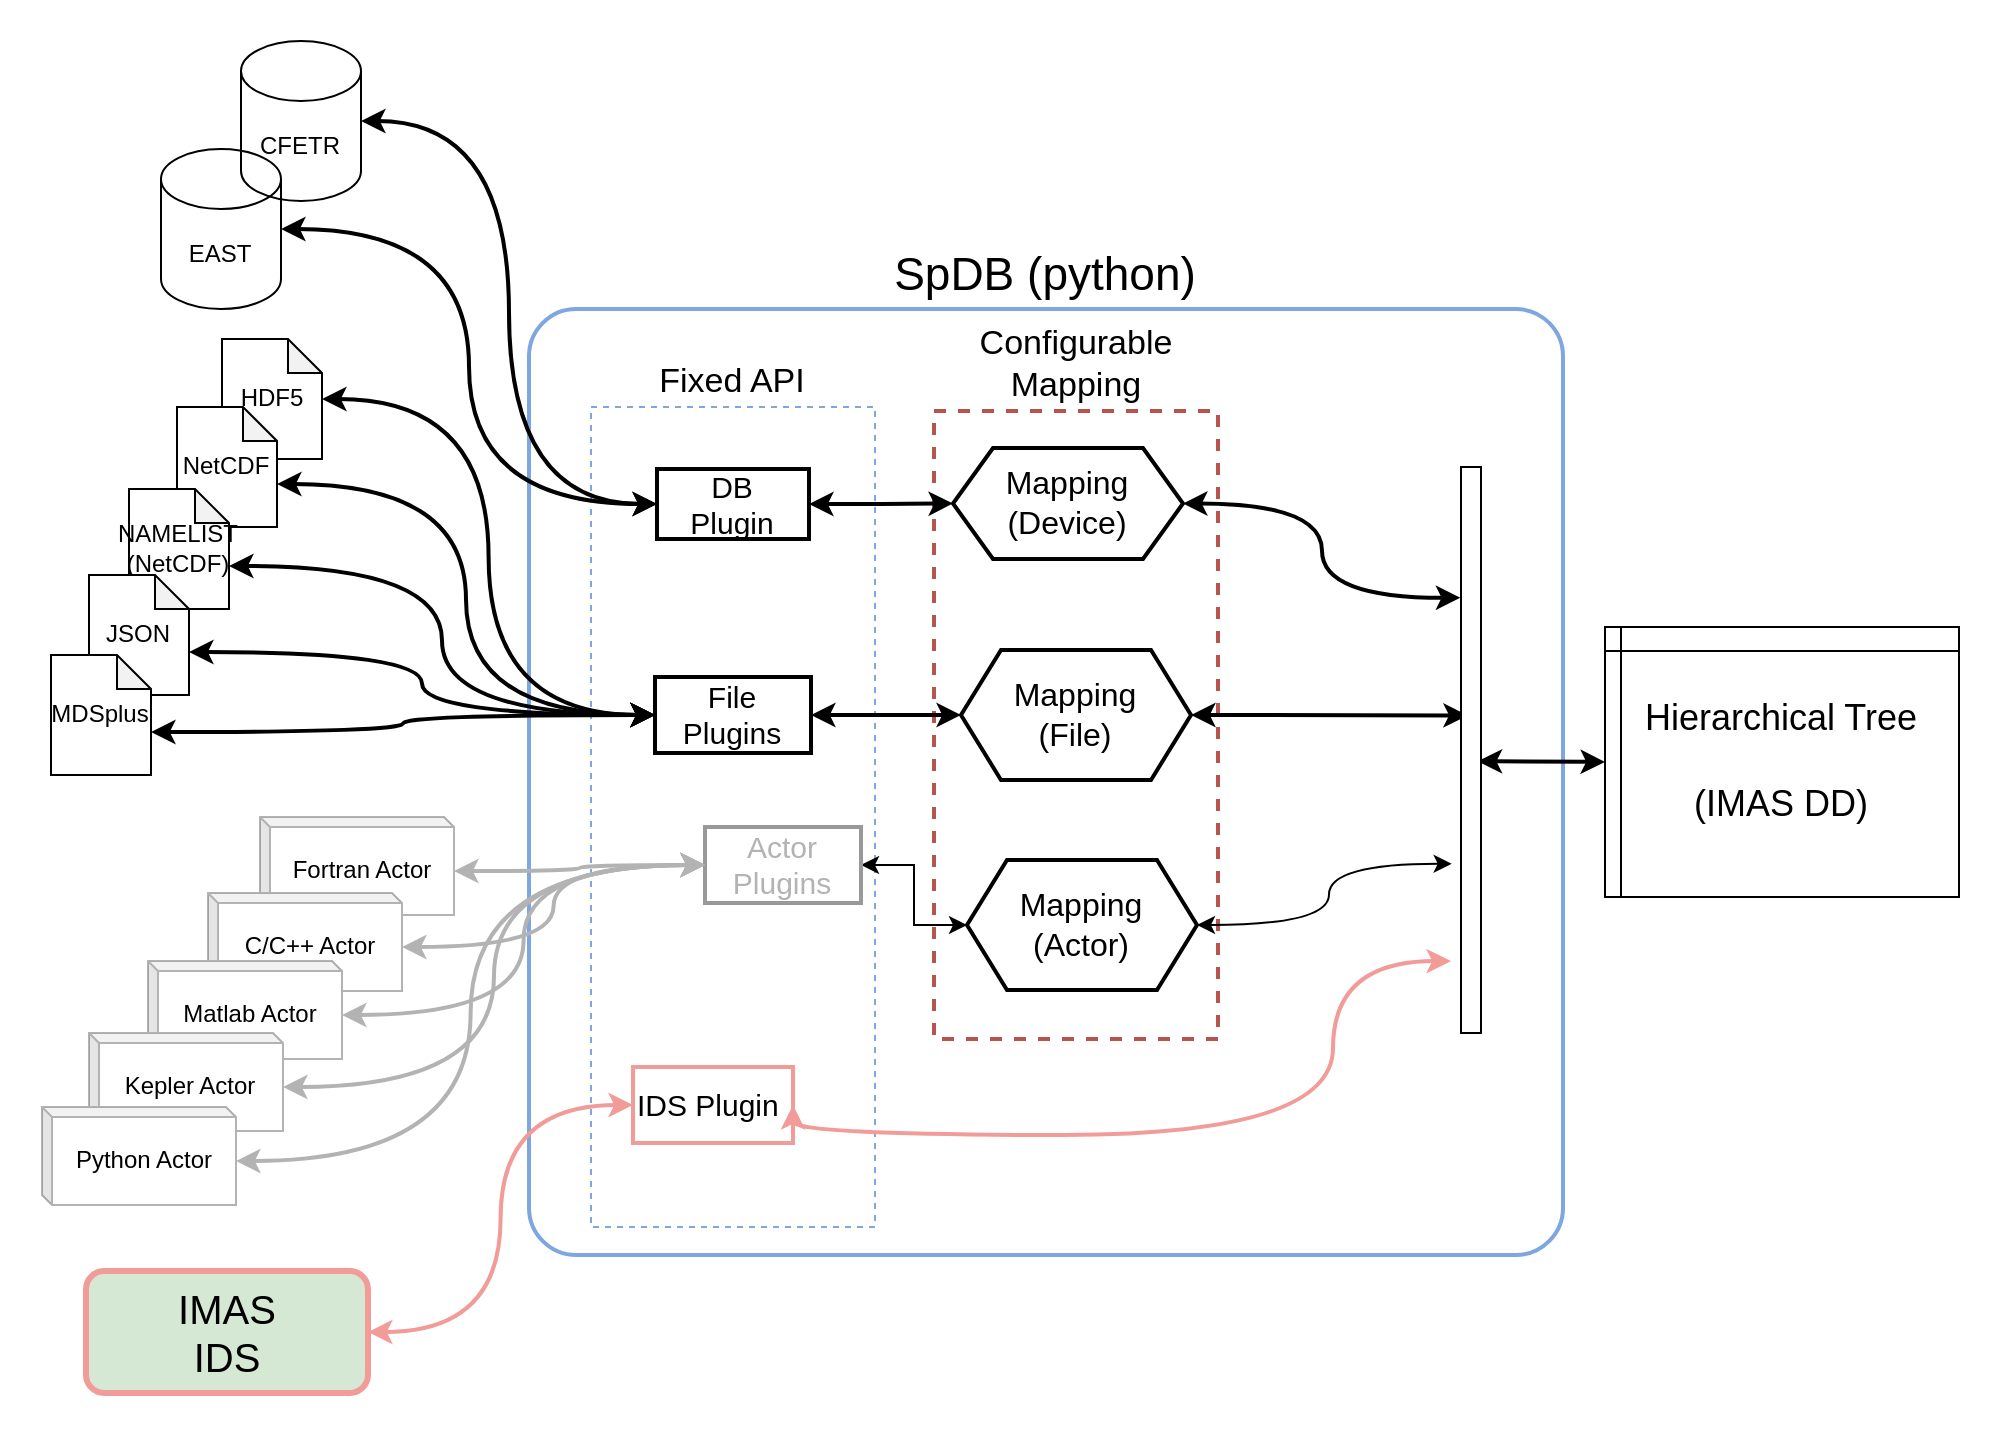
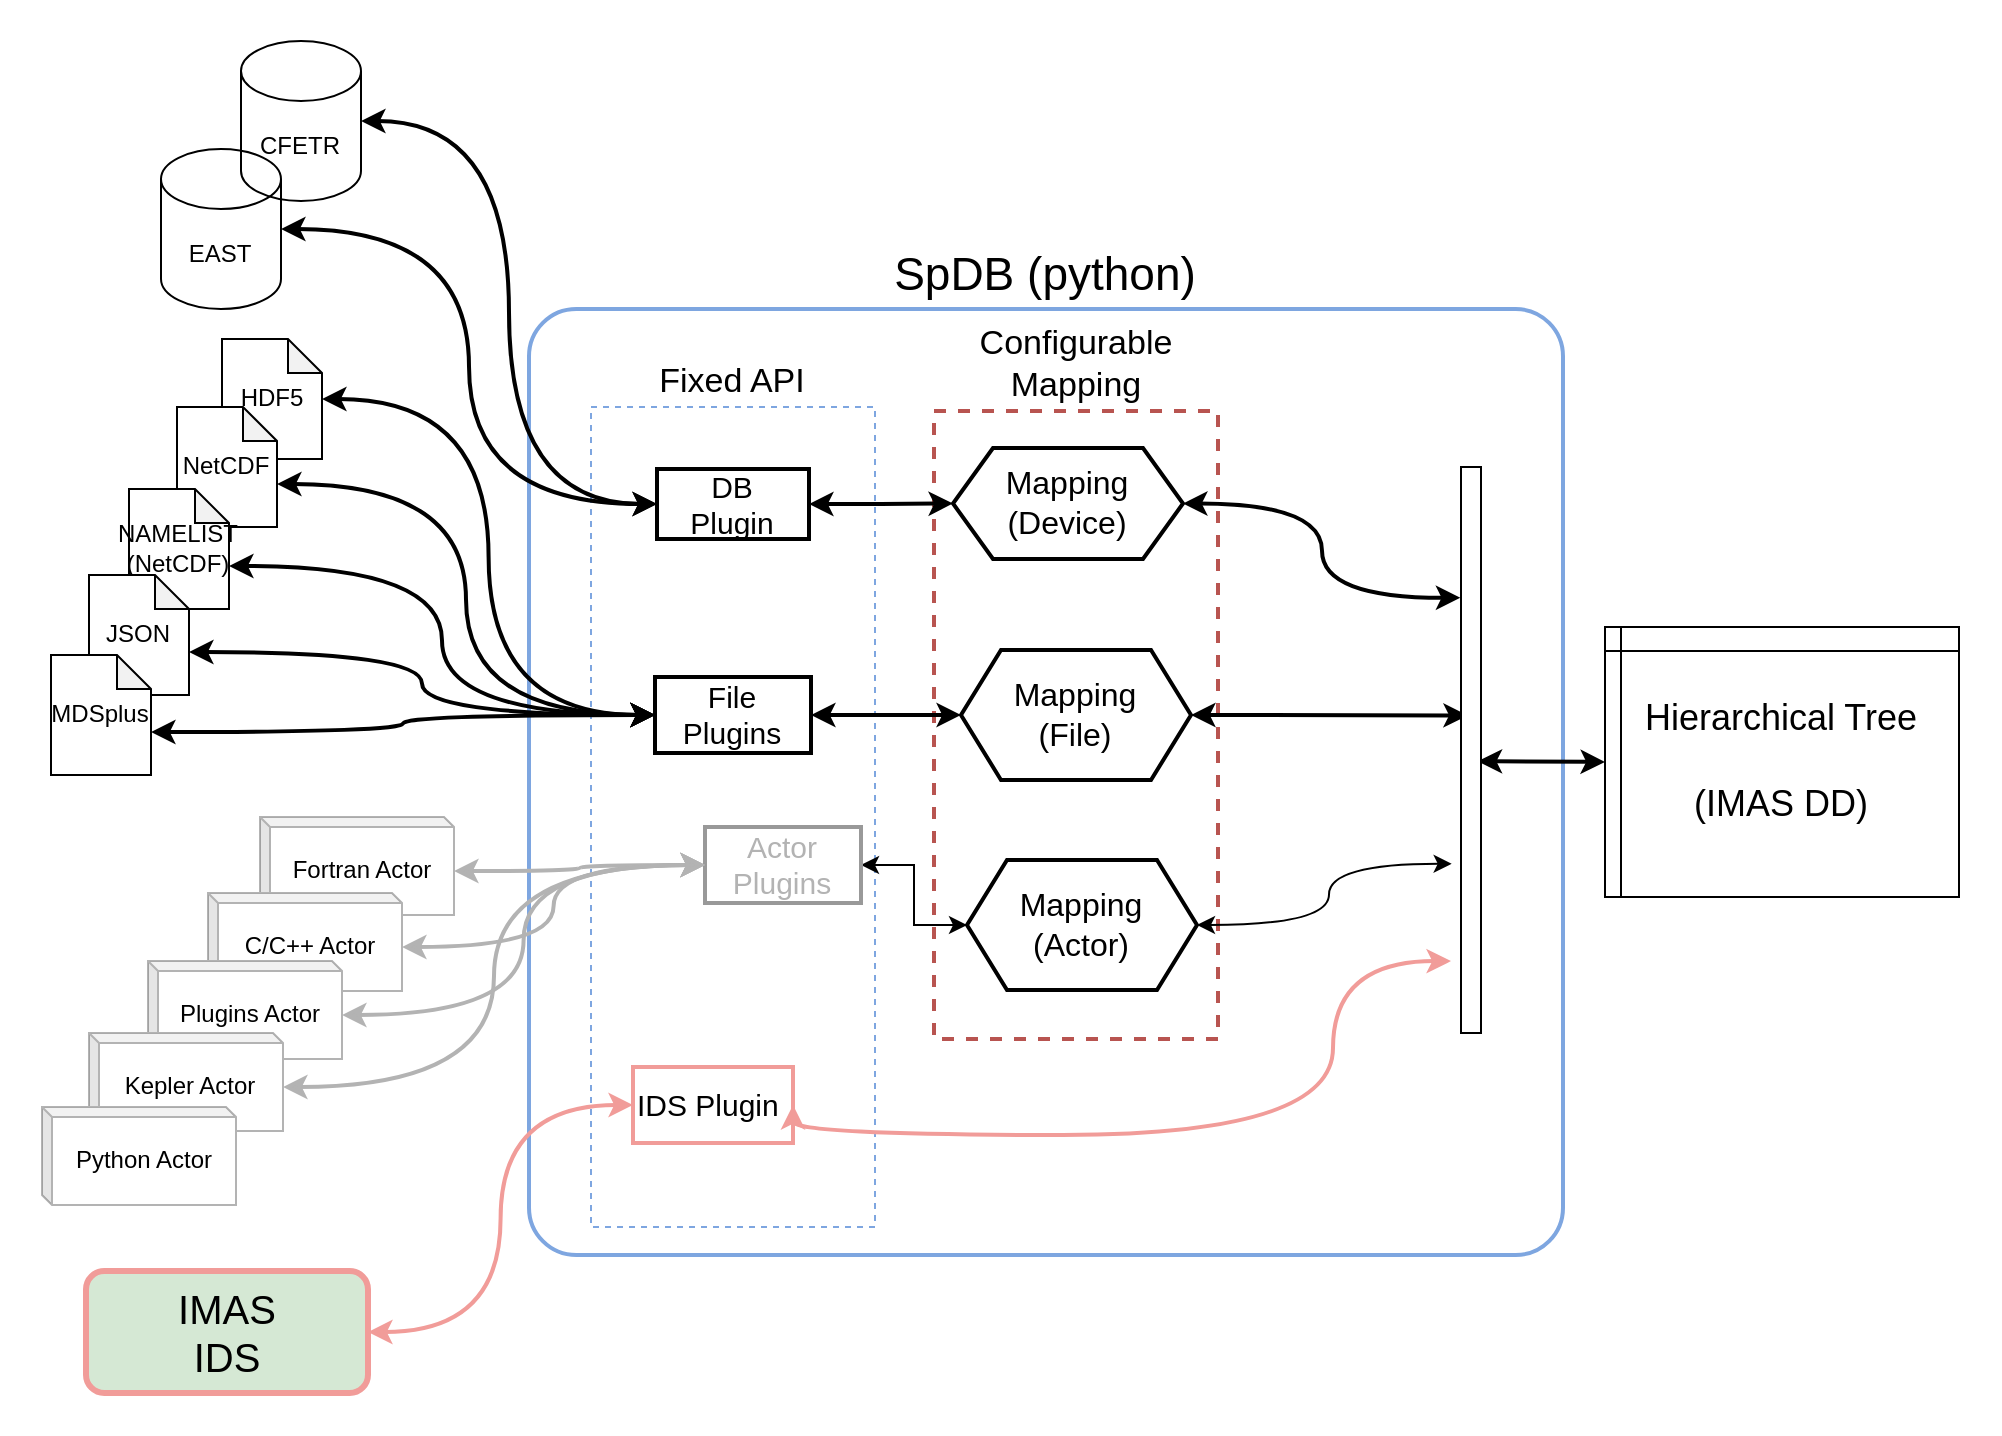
(251, 1015) -> (251, 1015)
(382, 1141) -> none
